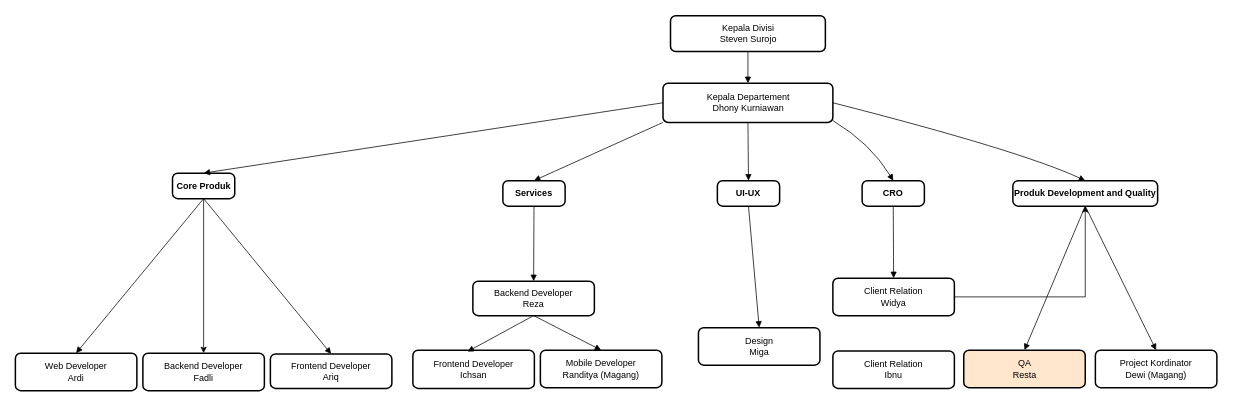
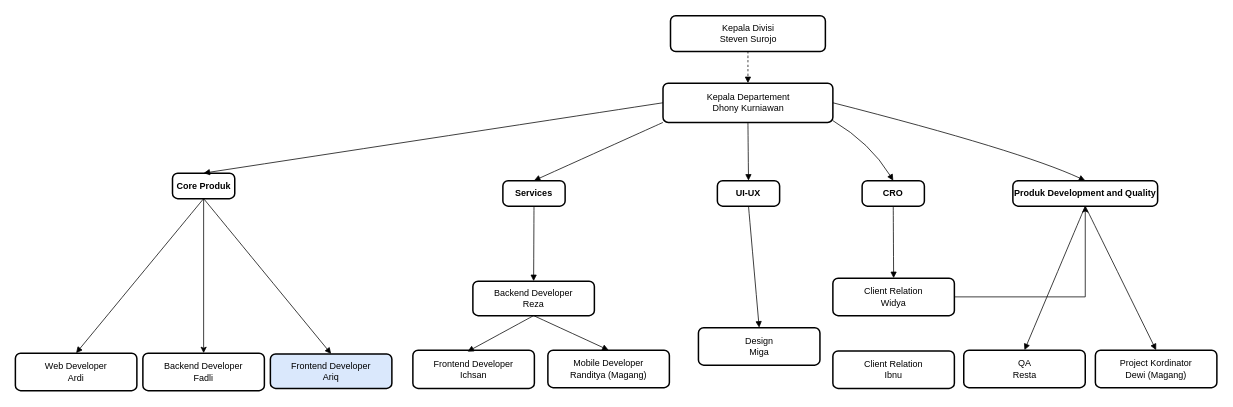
(748, 65) -> (748, 65)
(601, 369) -> (609, 369)
(1025, 369) -> (1025, 369)
(331, 371) -> (331, 371)
